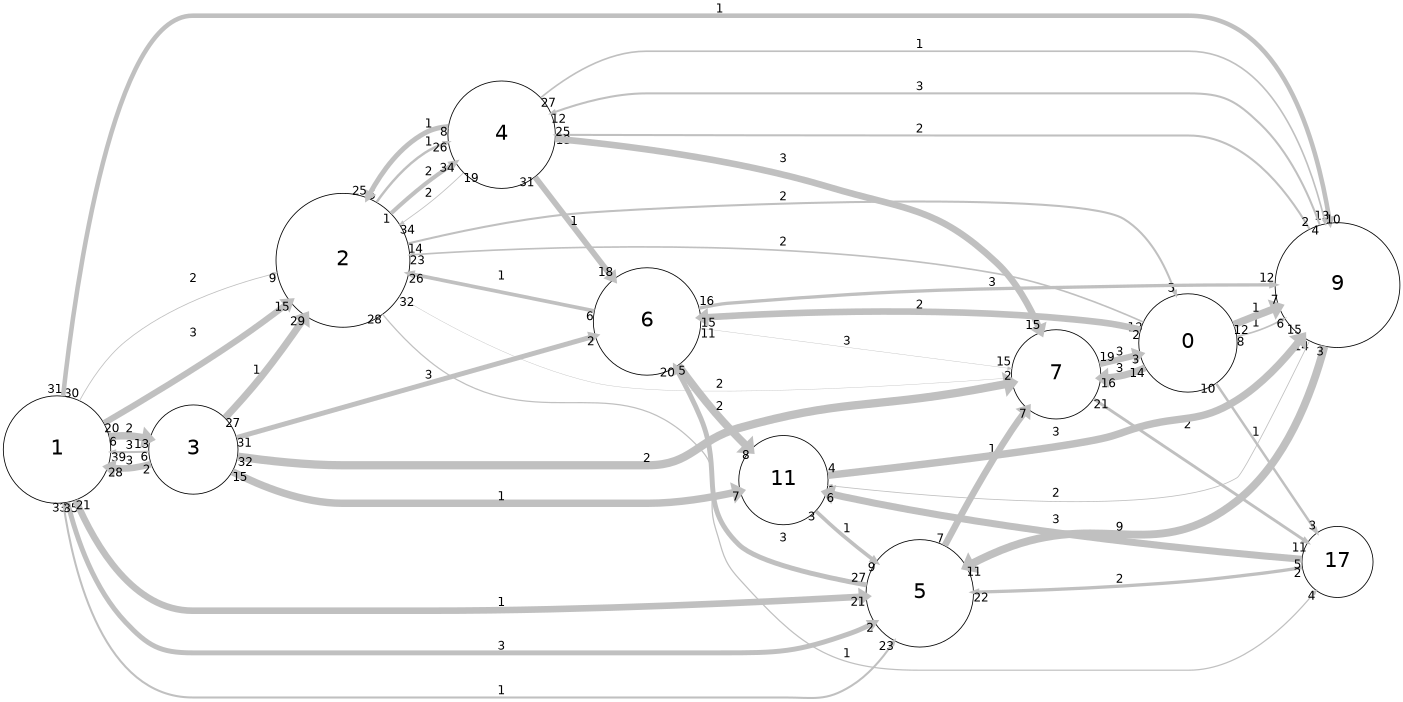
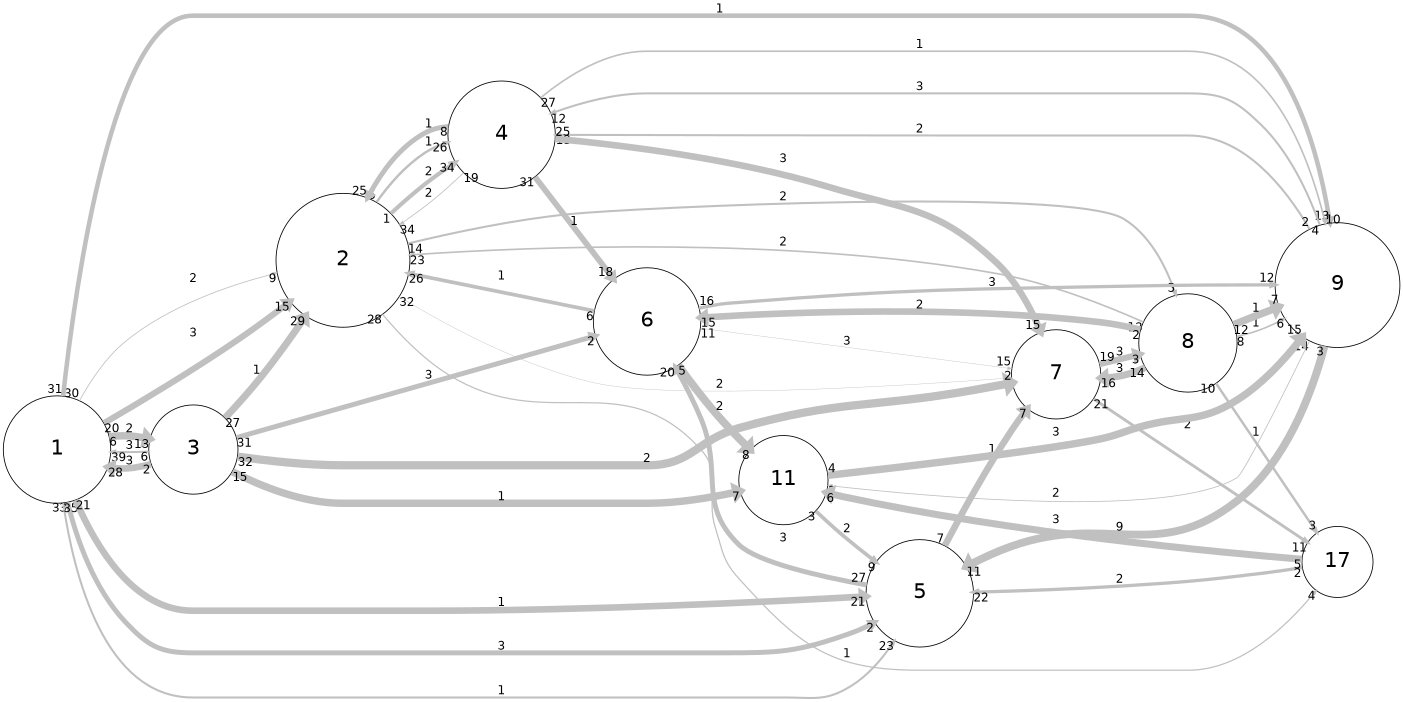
(1188, 343) -> (1188, 343)
(847, 529) -> (847, 529)
